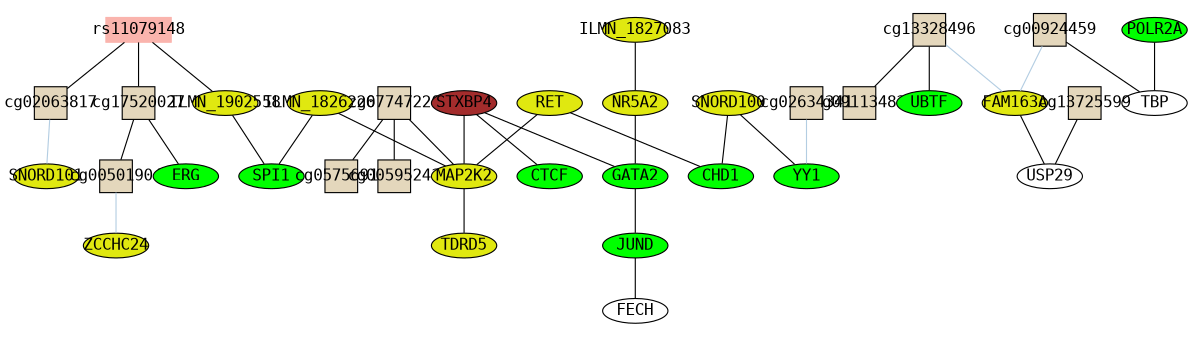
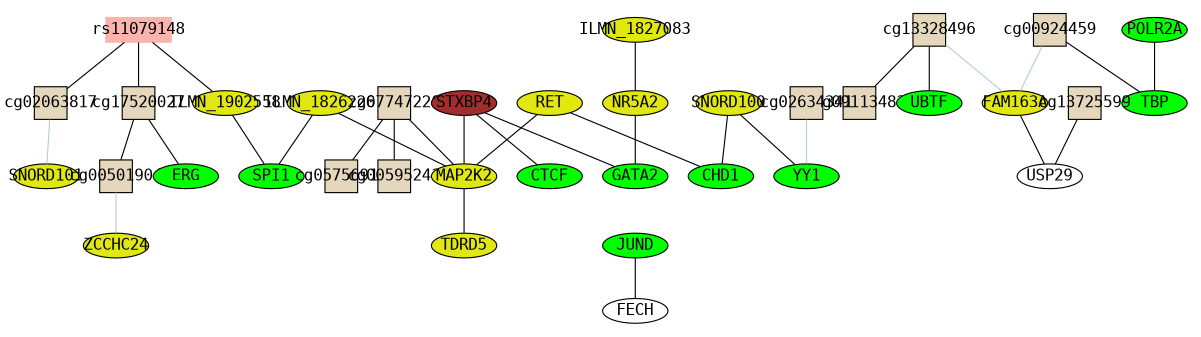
(1155, 103) -> (1155, 103)
(635, 211) -> none
